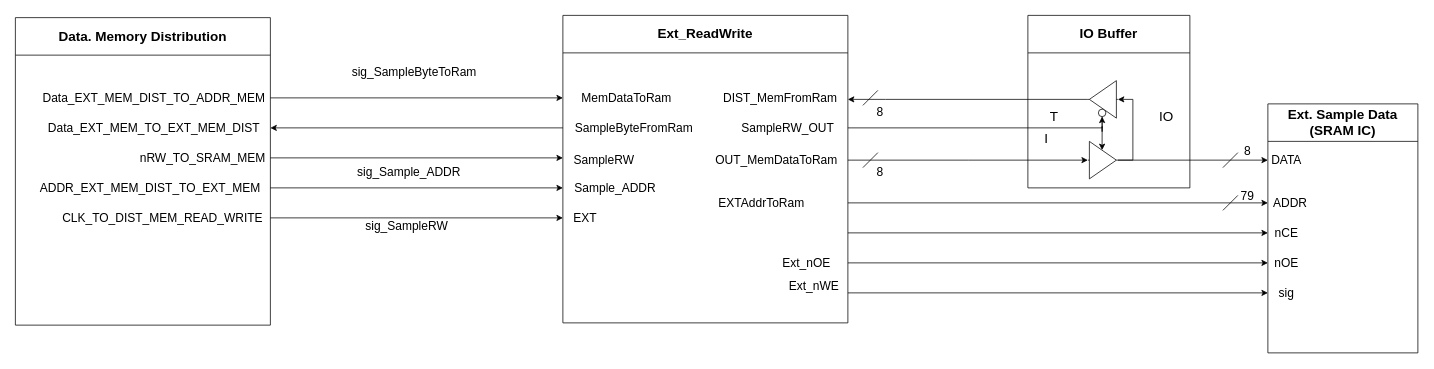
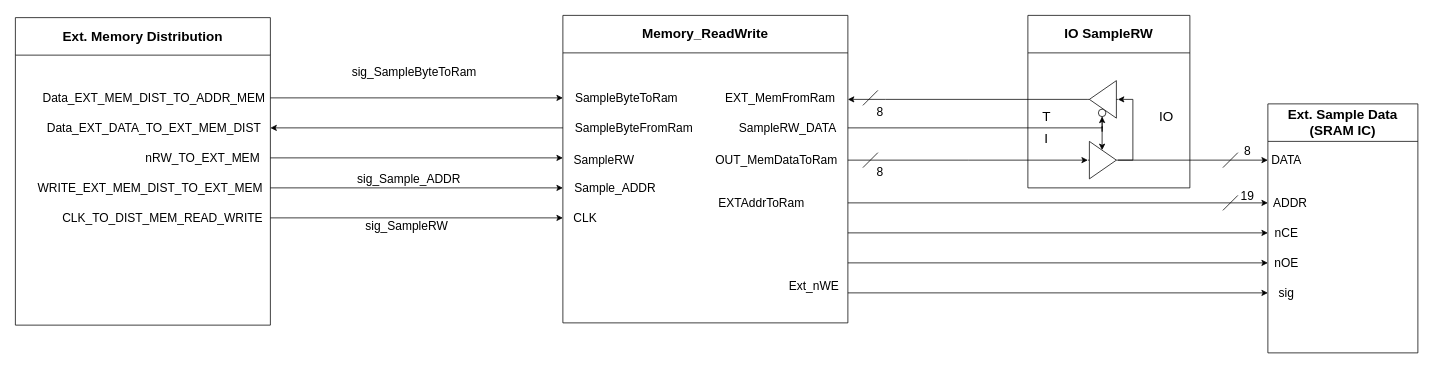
(705, 34) -> (705, 34)
(1109, 34) -> (1109, 34)
(143, 36) -> (143, 36)
(627, 98) -> (627, 98)
(780, 98) -> (780, 98)
(1054, 117) -> (1047, 117)
(154, 128) -> (154, 128)
(788, 128) -> (788, 128)
(203, 158) -> (203, 158)
(409, 171) -> (409, 179)
(150, 188) -> (150, 188)
(1248, 195) -> (1248, 195)
(585, 218) -> (585, 218)
(807, 263) -> none
